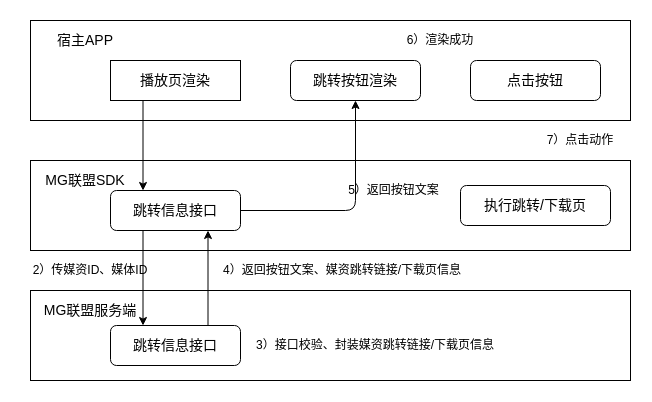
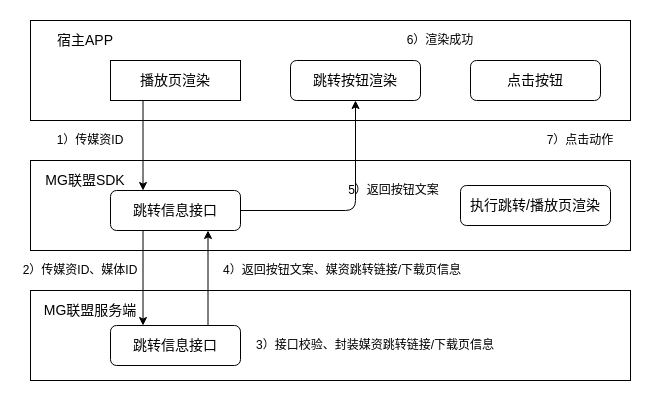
none -> (91, 141)
(536, 206) -> (536, 206)
(91, 271) -> (81, 271)
